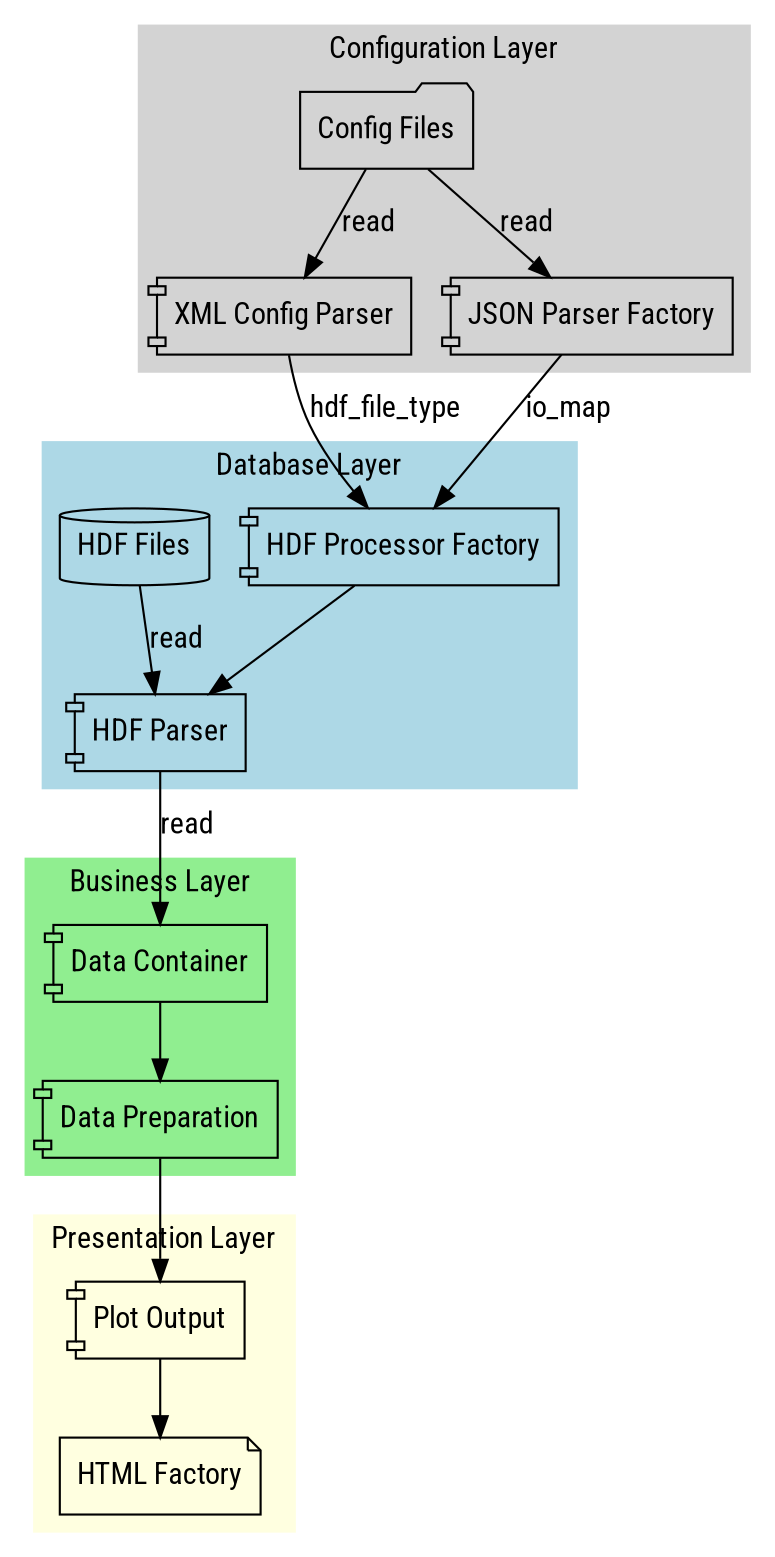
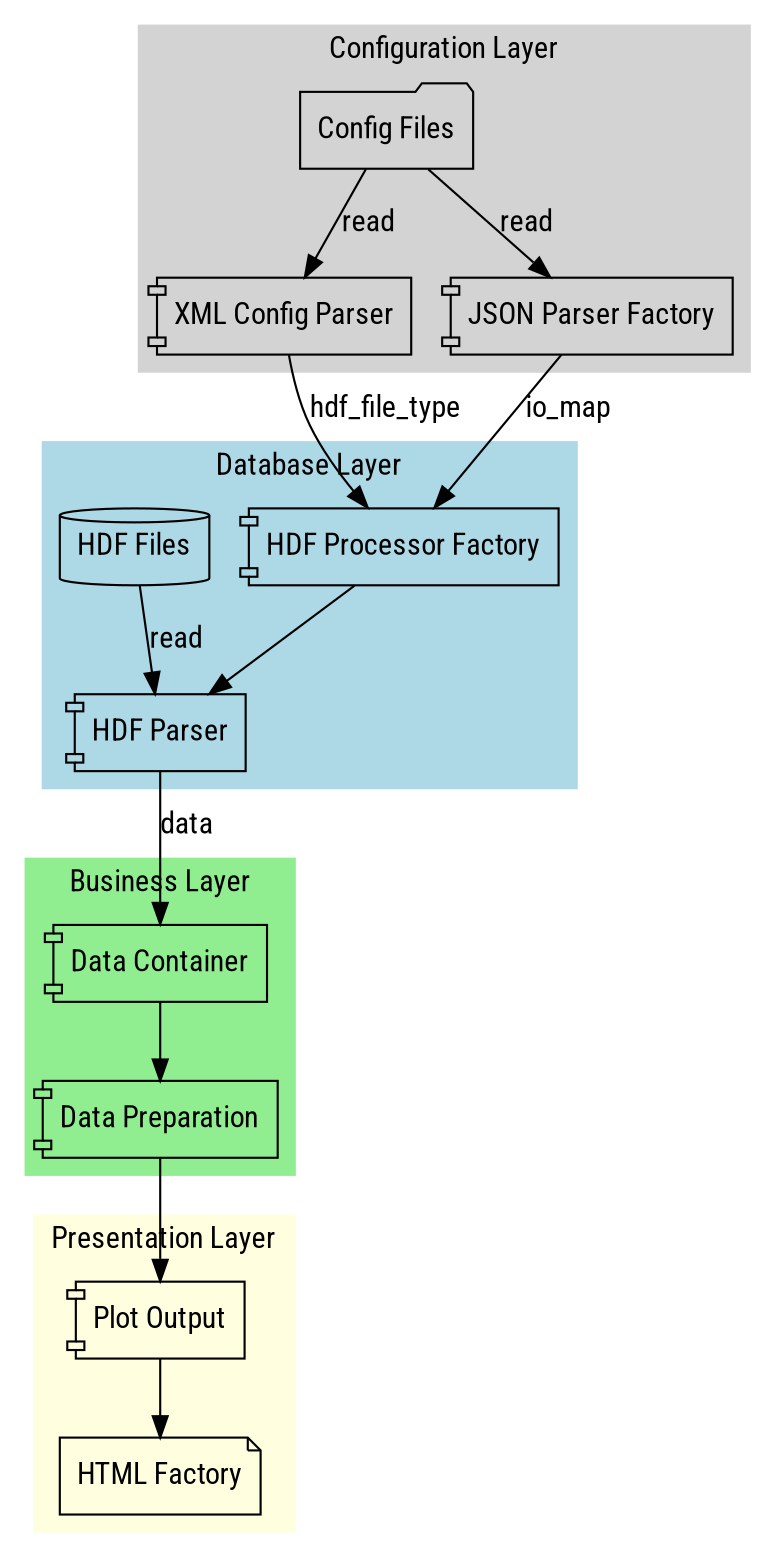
(187, 826) -> (187, 826)
